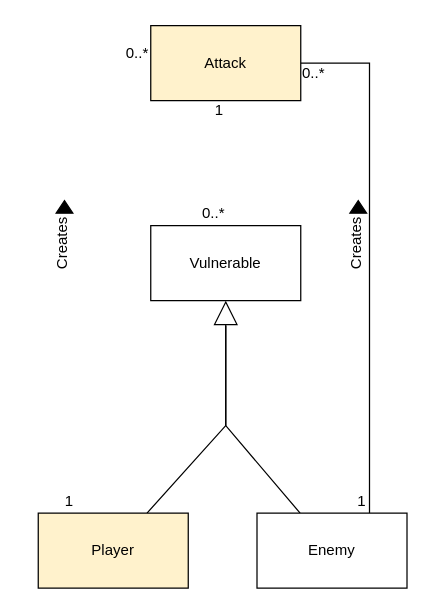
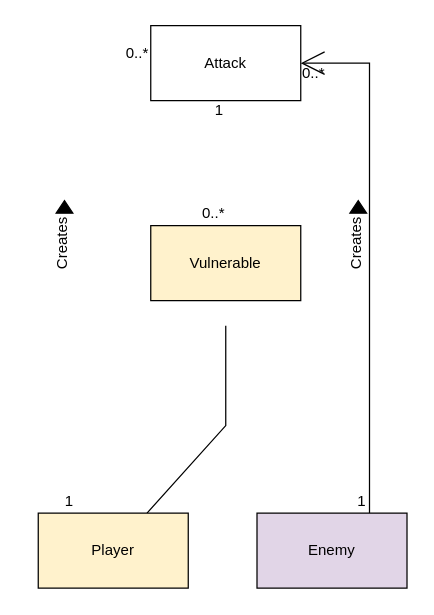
(226, 63) -> (226, 63)
(305, 63) -> (306, 63)
(226, 263) -> (226, 263)
(263, 470) -> none
(332, 551) -> (332, 551)
